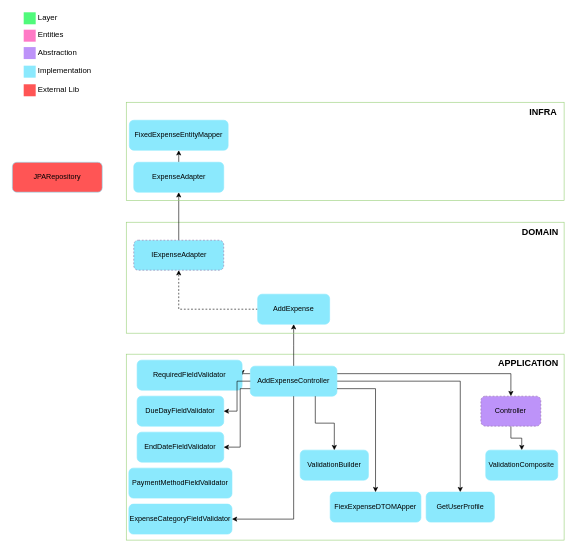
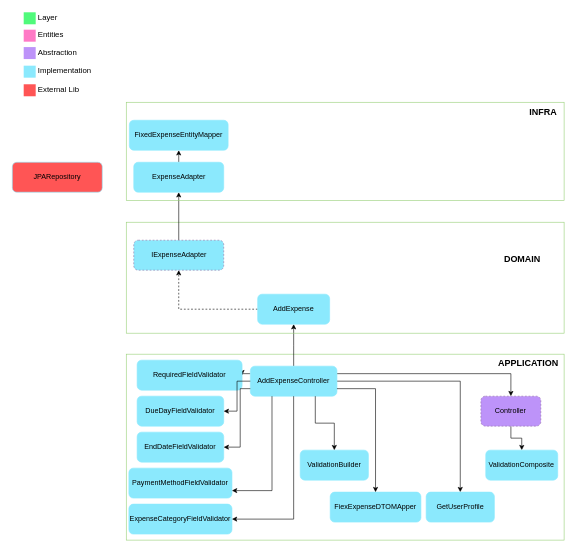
(540, 231) -> (522, 258)
none -> (256, 491)
